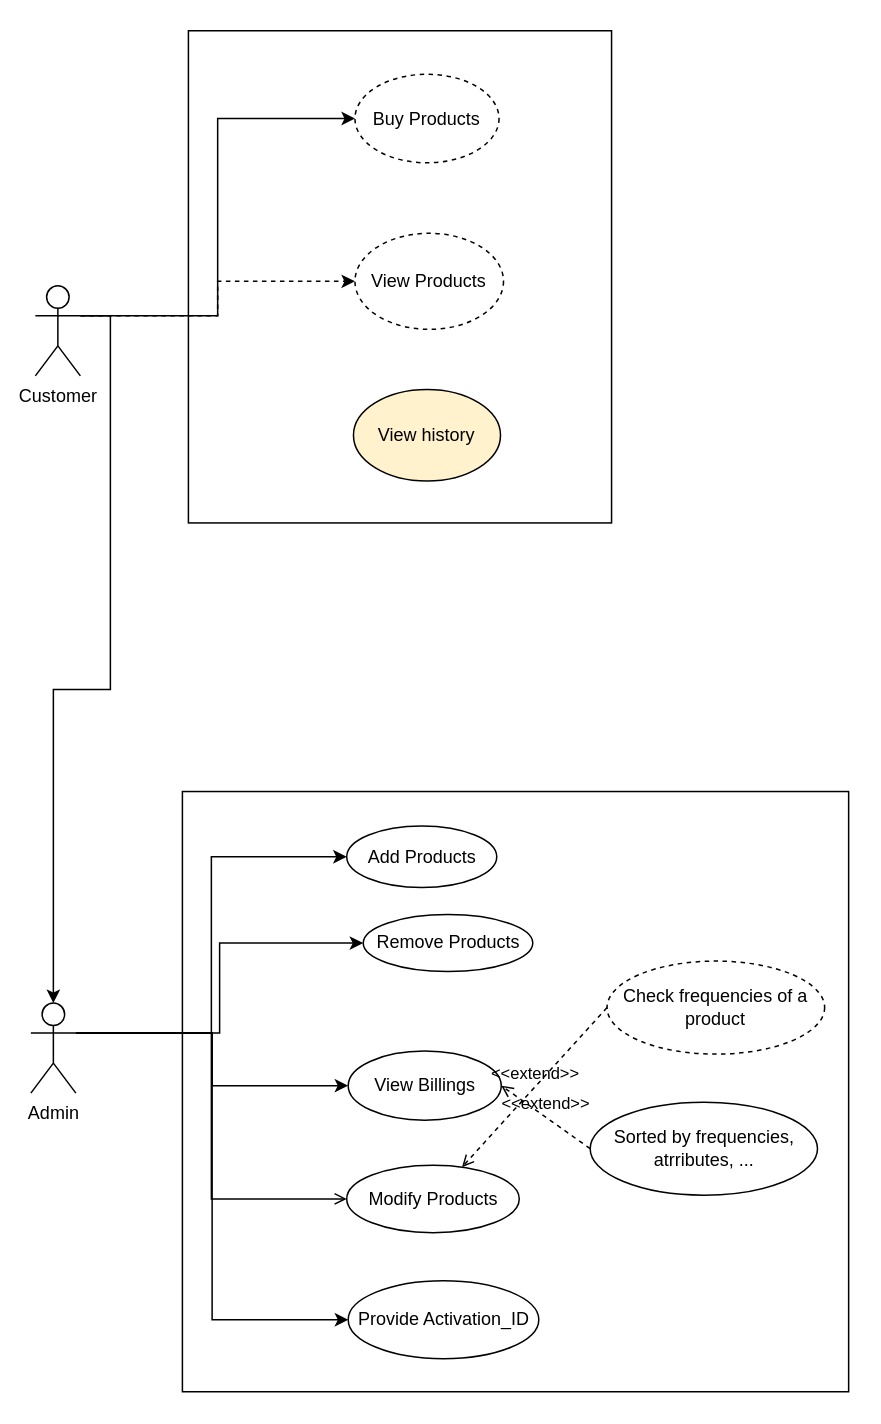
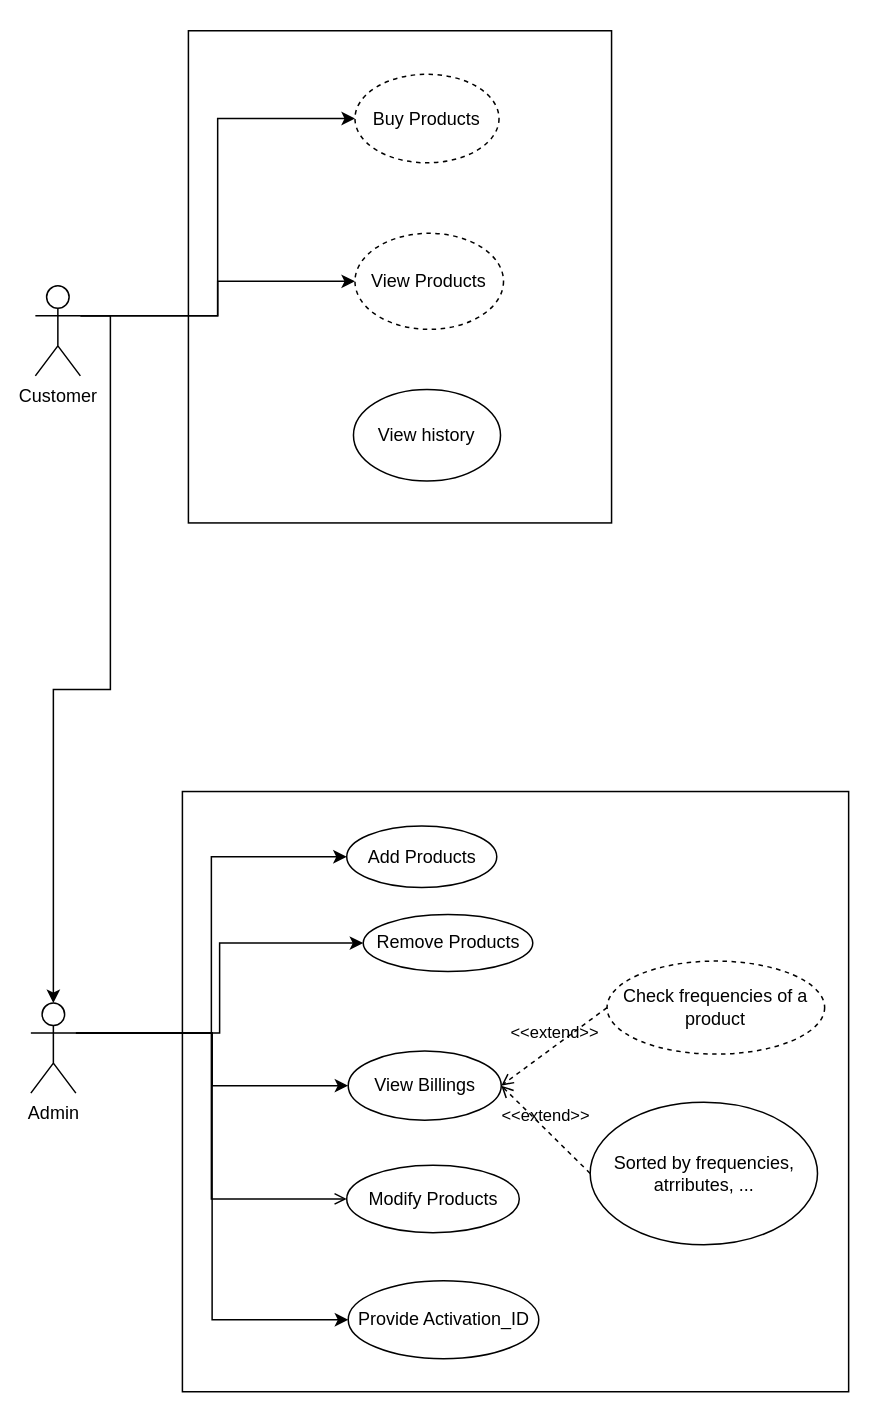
(281, 281) -> (281, 281)
(427, 435) -> (427, 435)
(535, 1086) -> (554, 1046)
(704, 1148) -> (704, 1173)
